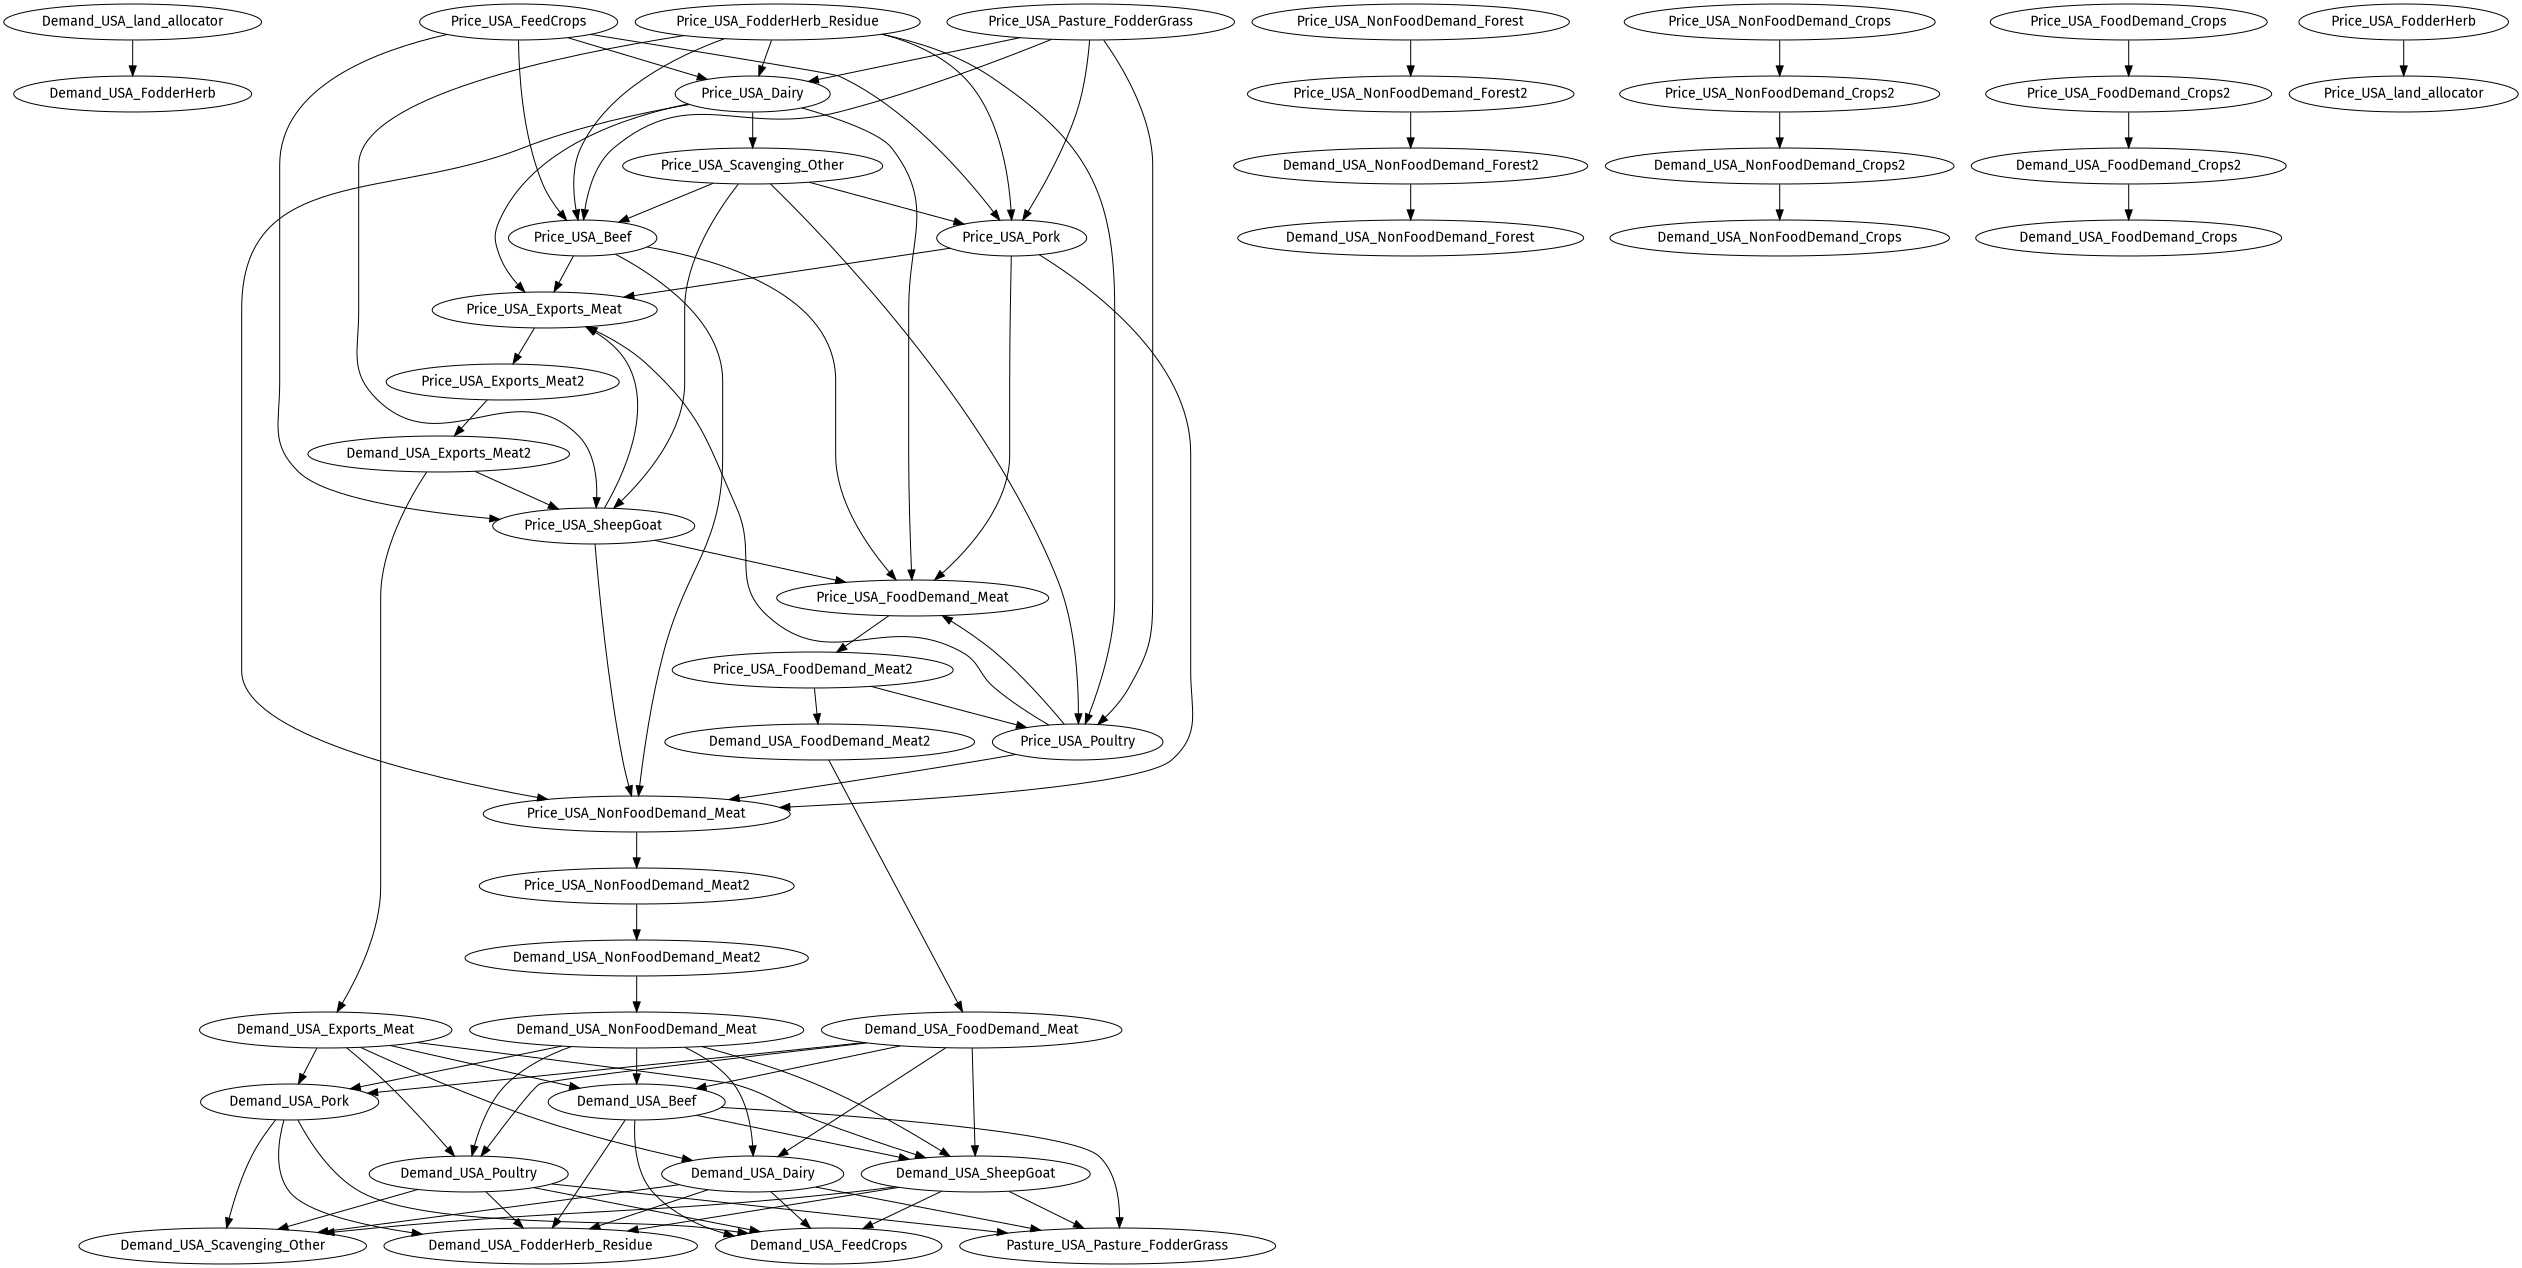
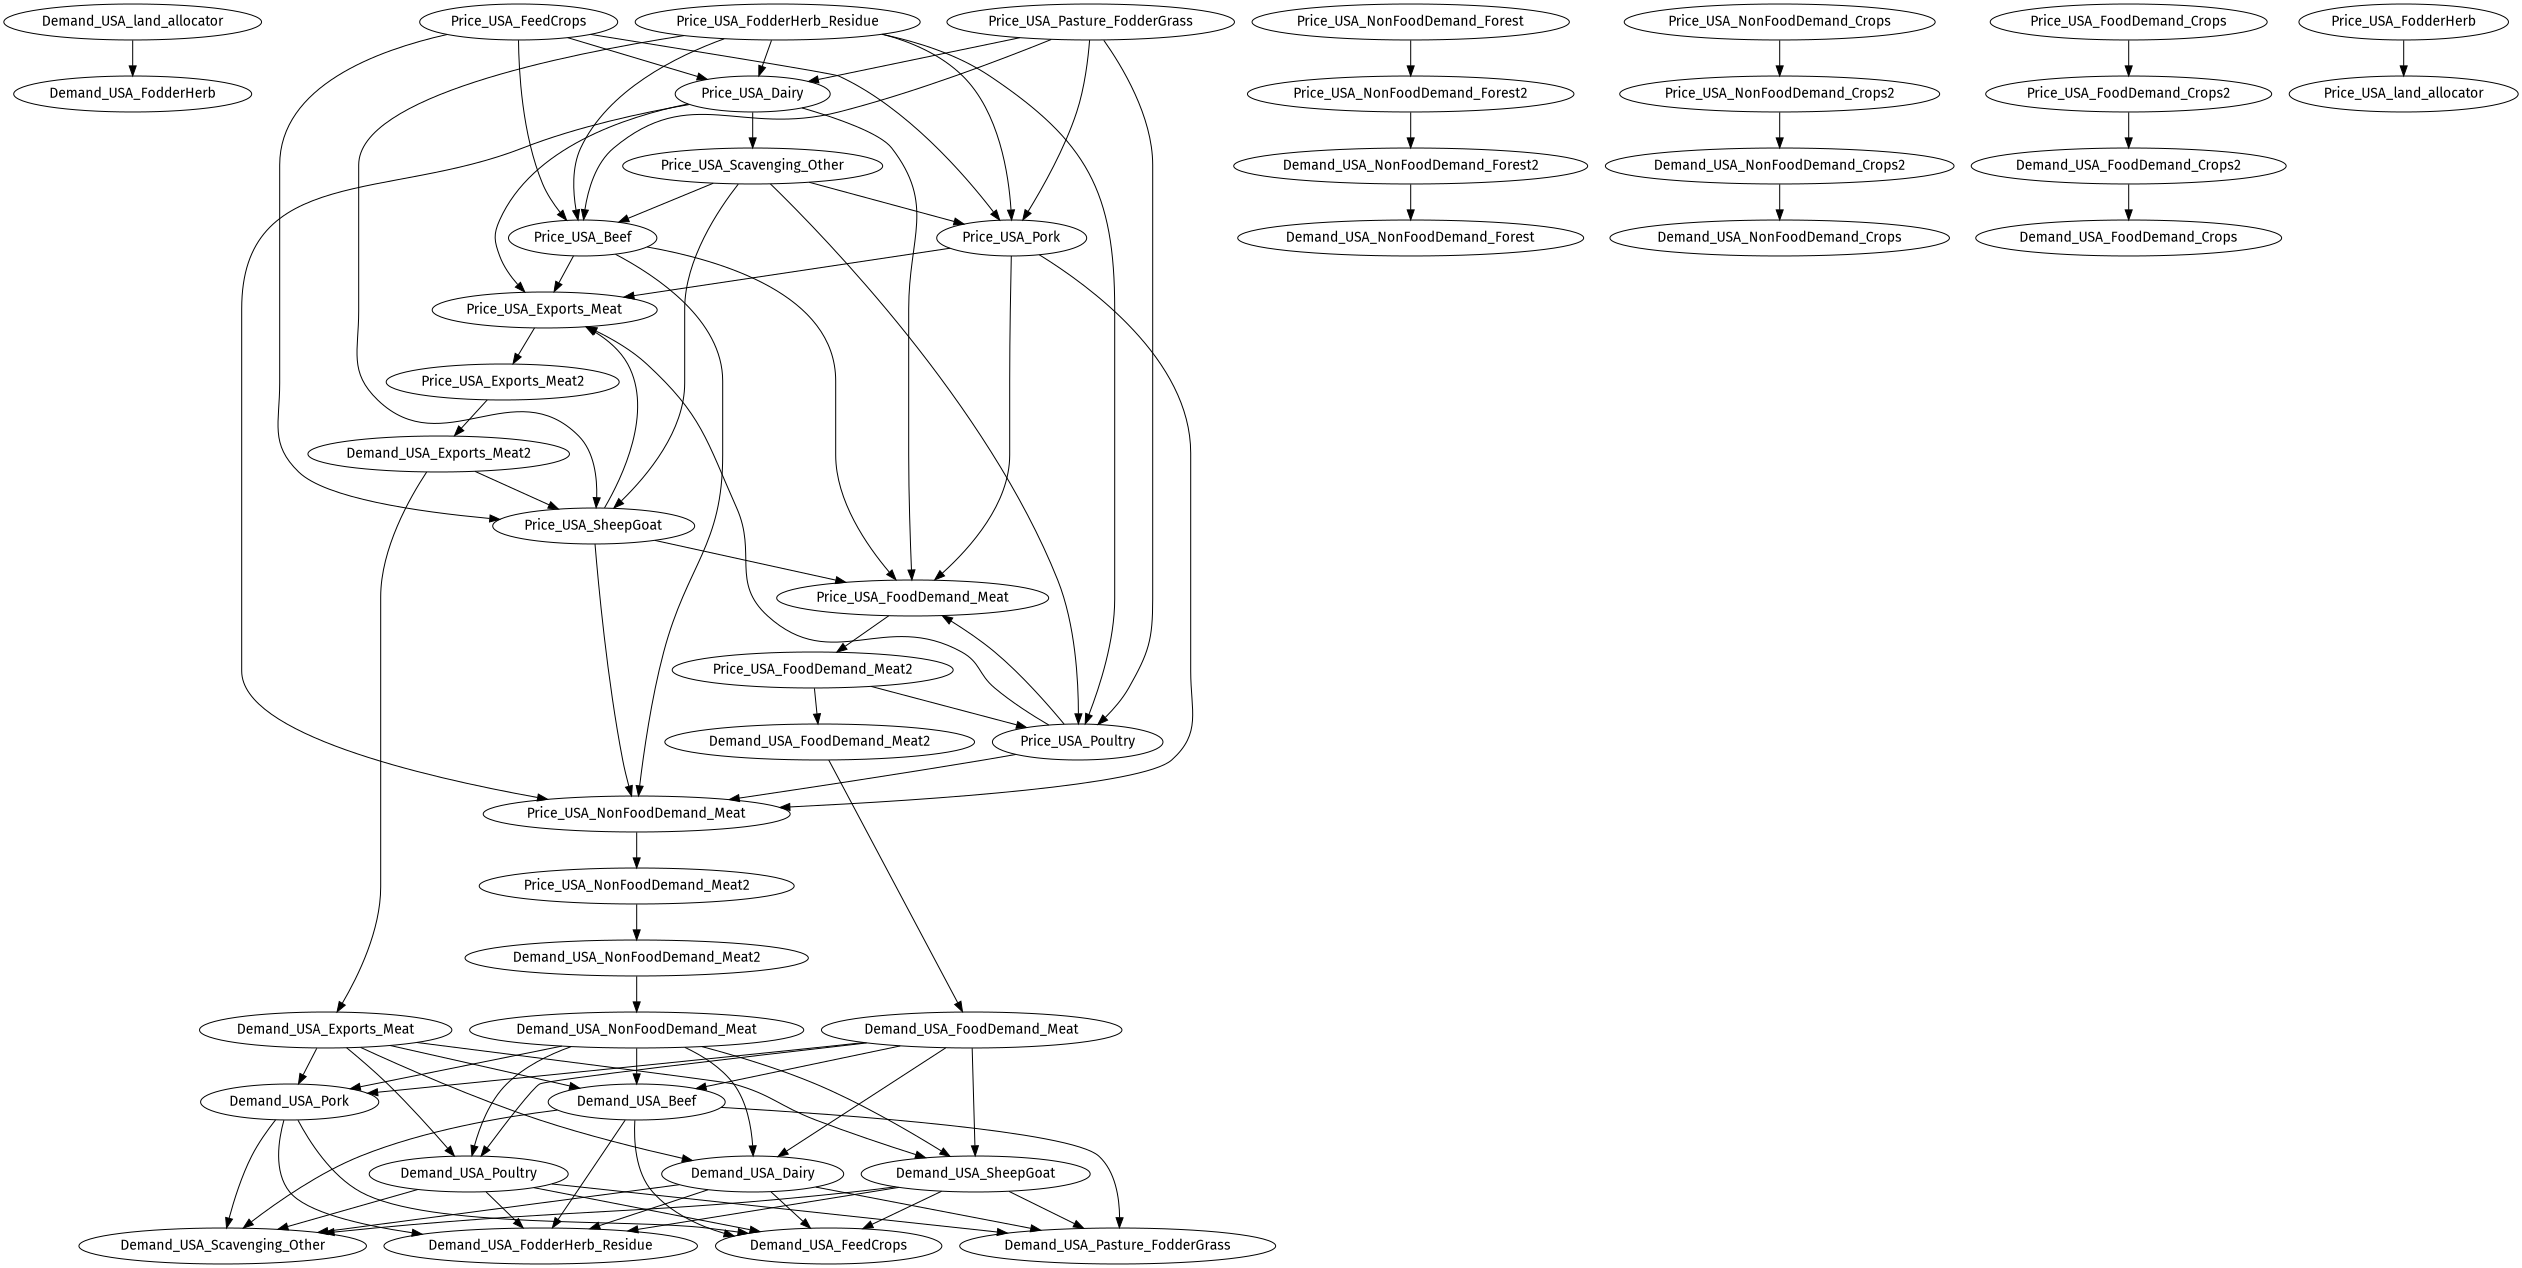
(798, 1136) -> (396, 1144)
(1118, 1246) -> (1118, 1246)
